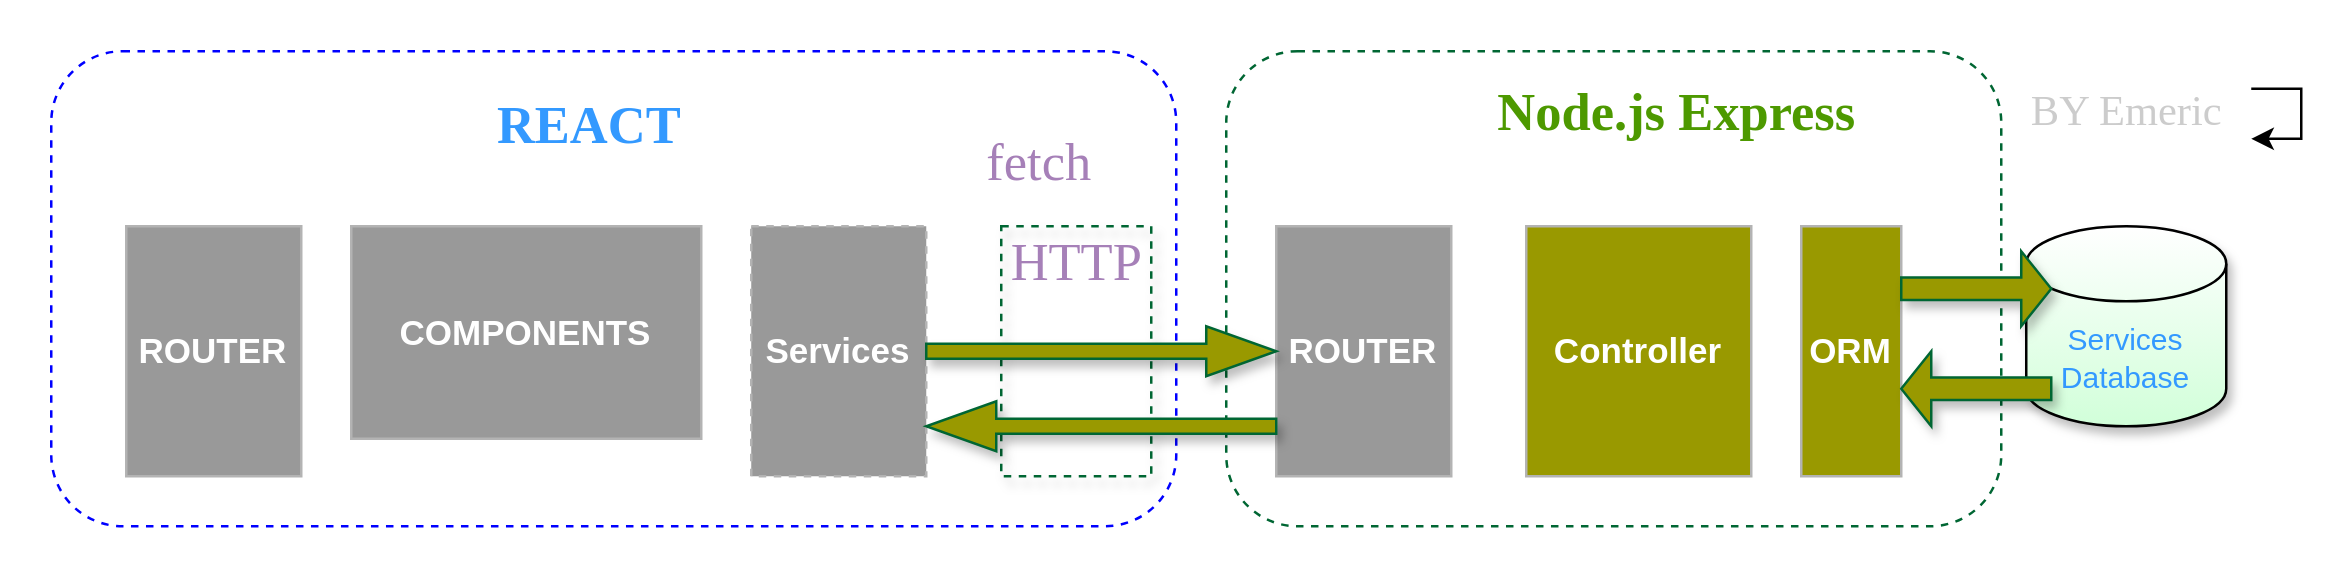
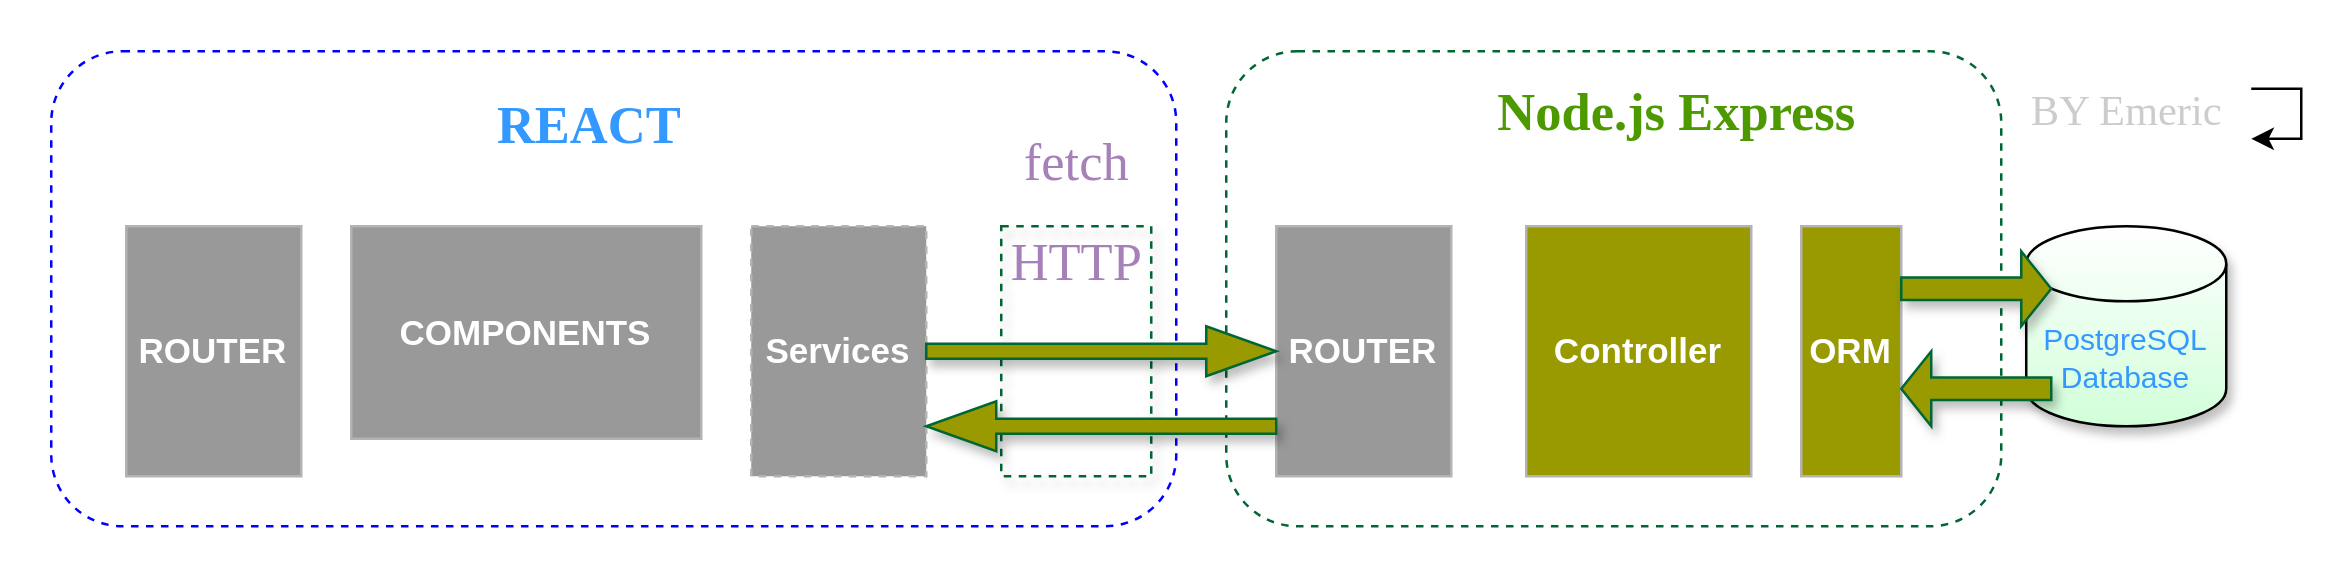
(1039, 164) -> (1076, 164)
(2126, 359) -> (2126, 359)
